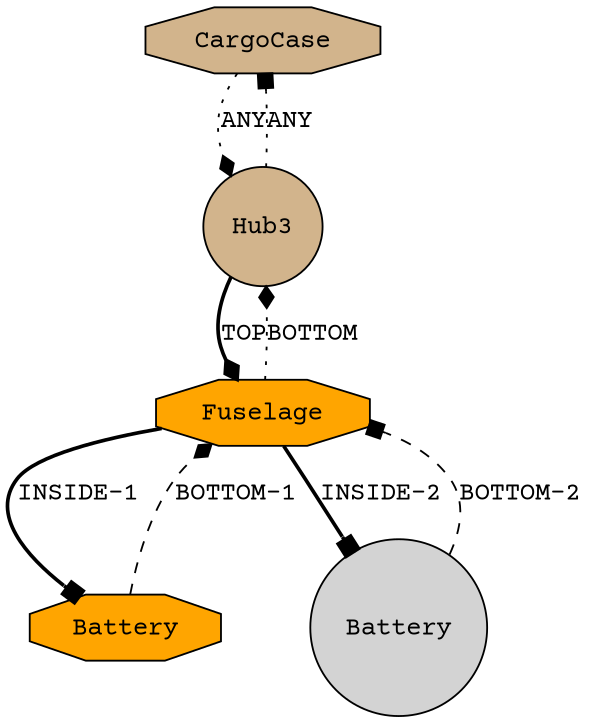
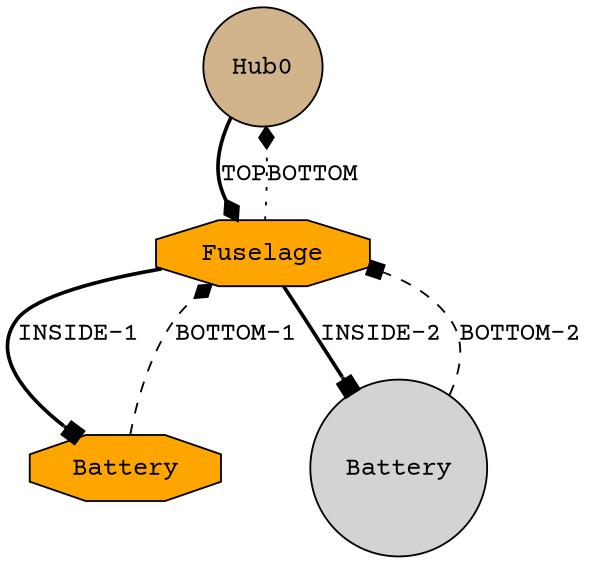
(263, 40) -> none
(263, 227) -> (263, 67)
